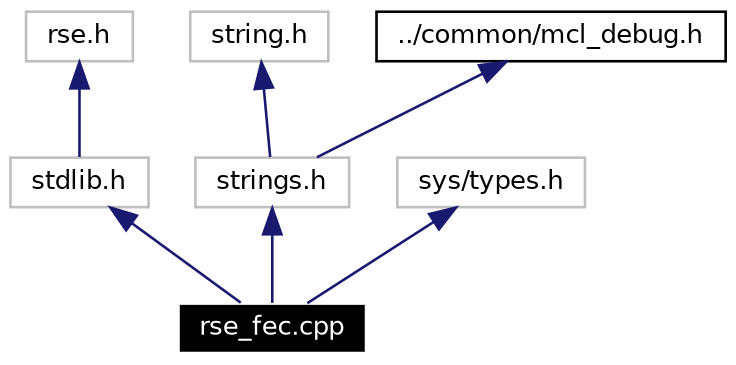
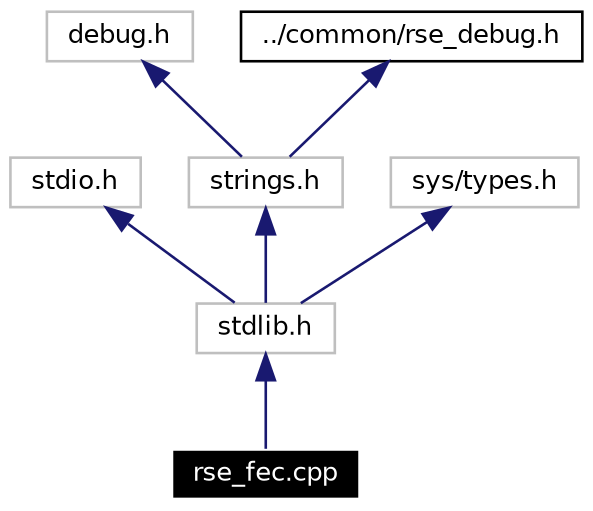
(79, 36) -> (76, 182)
(259, 36) -> (120, 36)
(551, 36) -> (412, 36)
(371, 262) -> (364, 262)
(272, 269) -> (266, 269)
